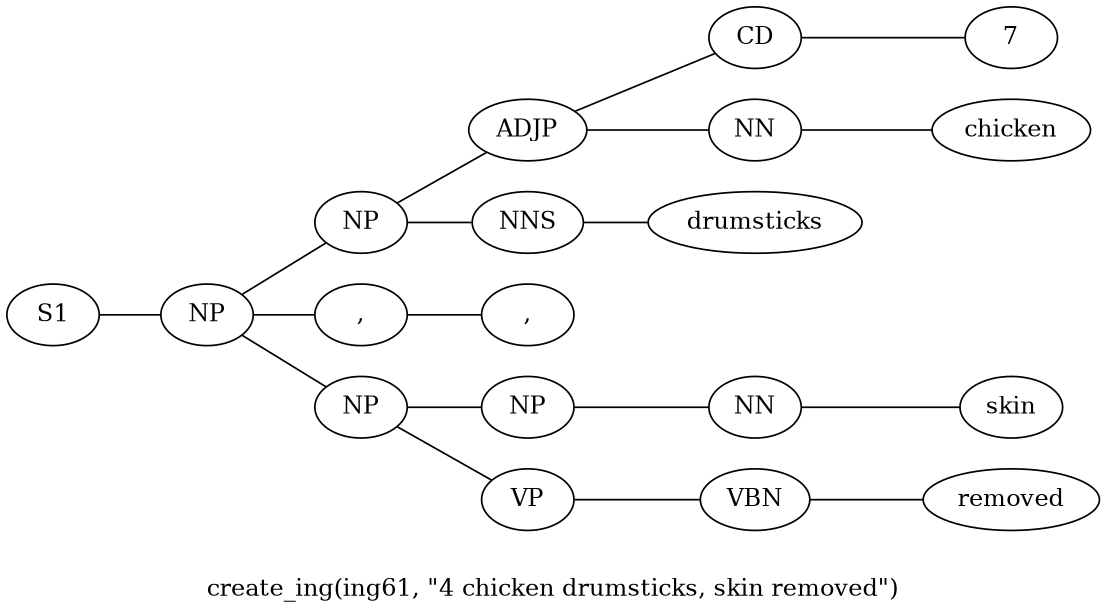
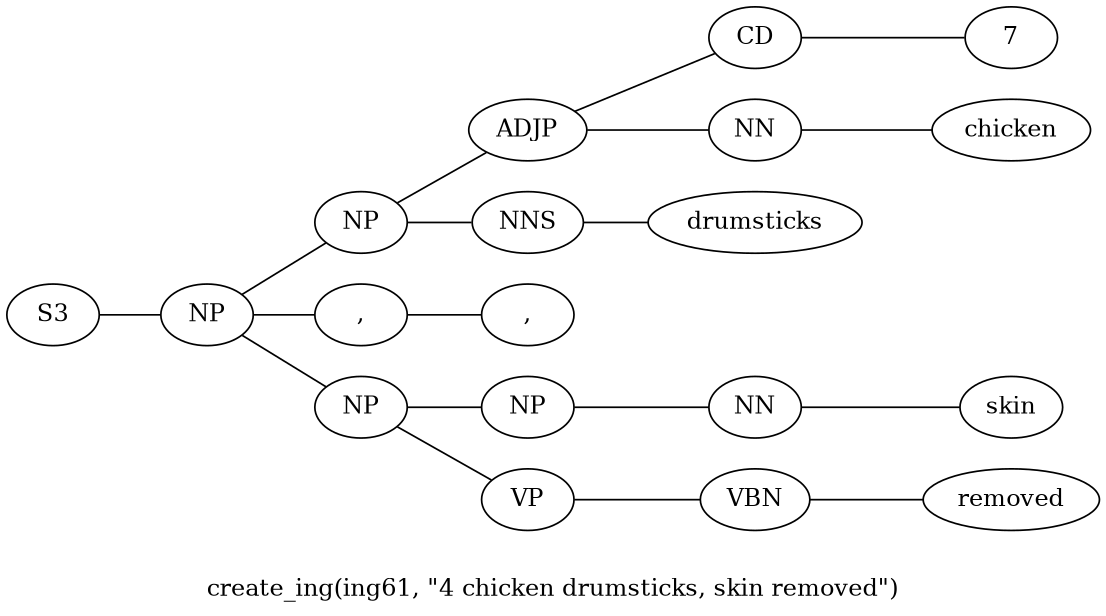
(53, 315) -> (53, 315)
